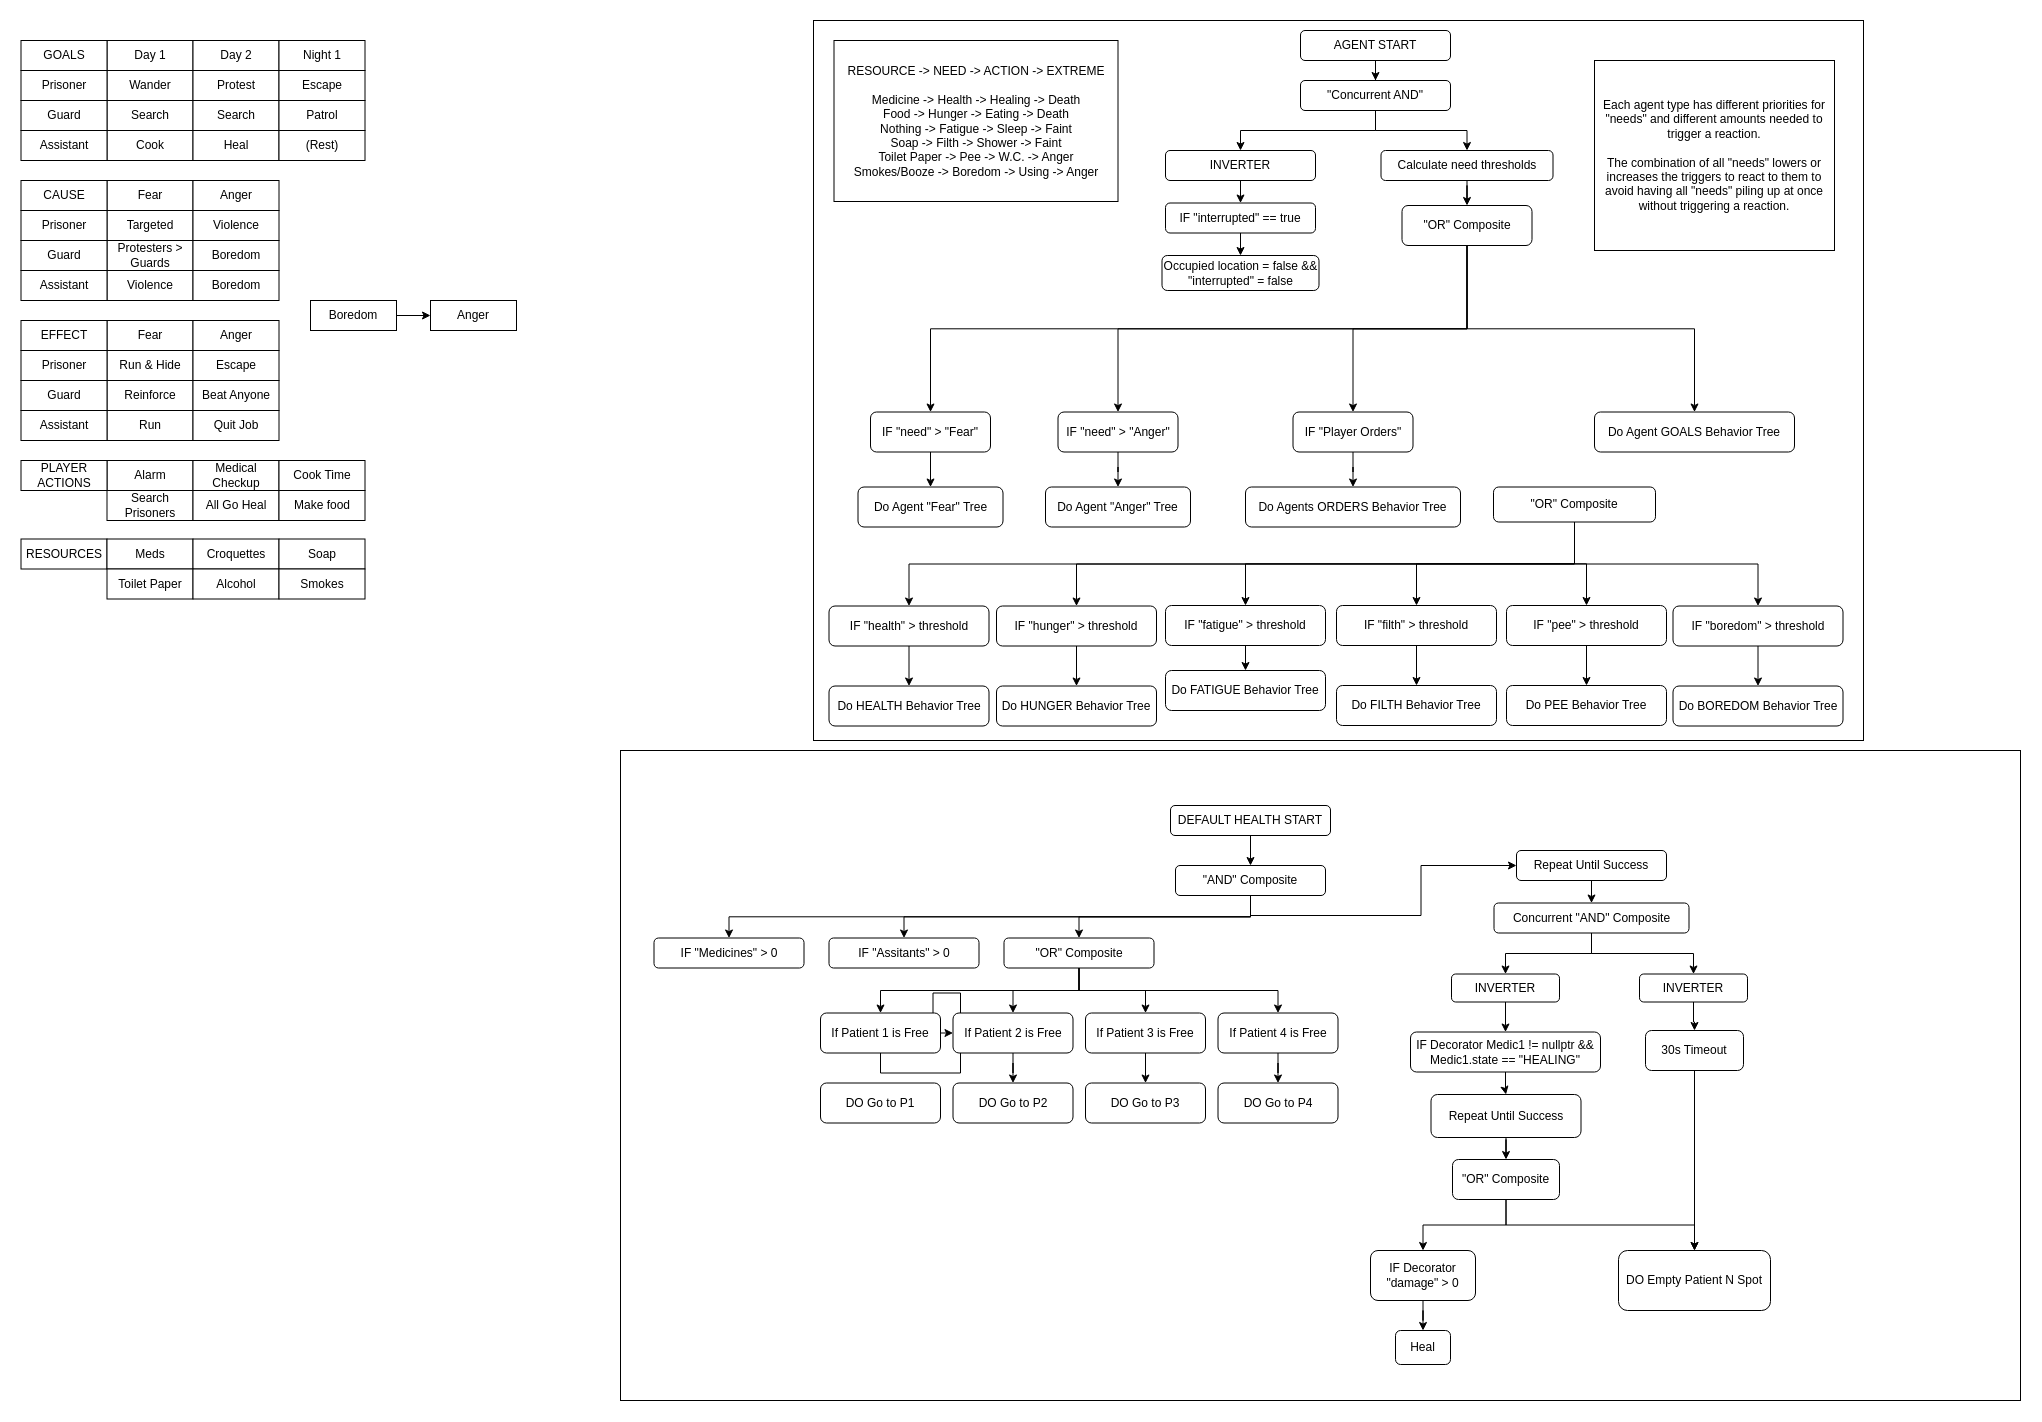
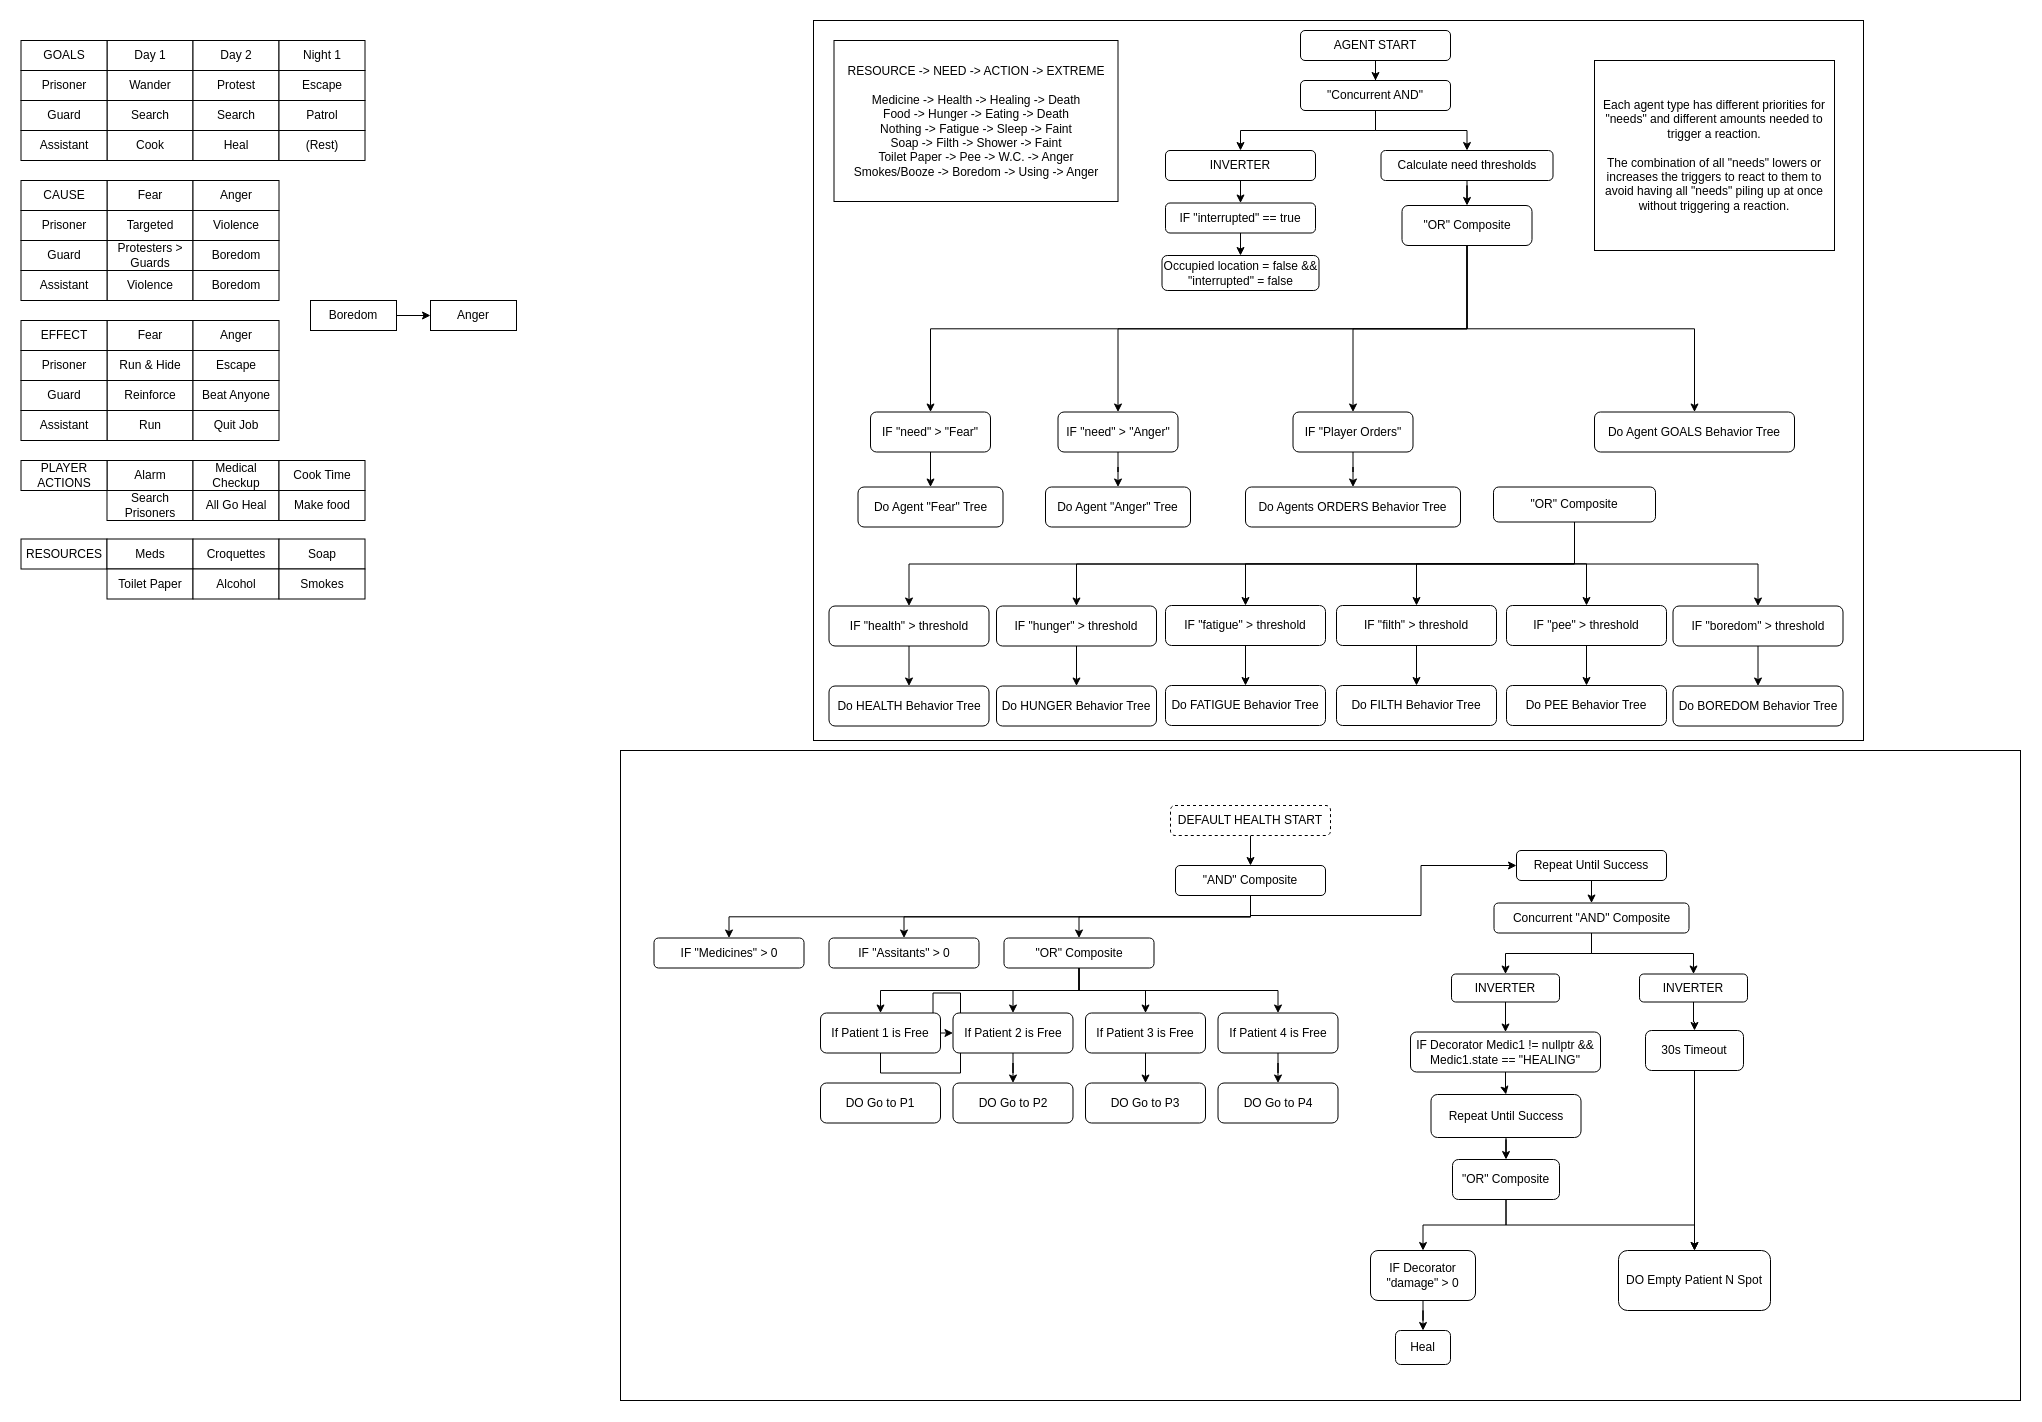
(1246, 691) -> (1246, 706)
(1251, 821) -> (1251, 821)
